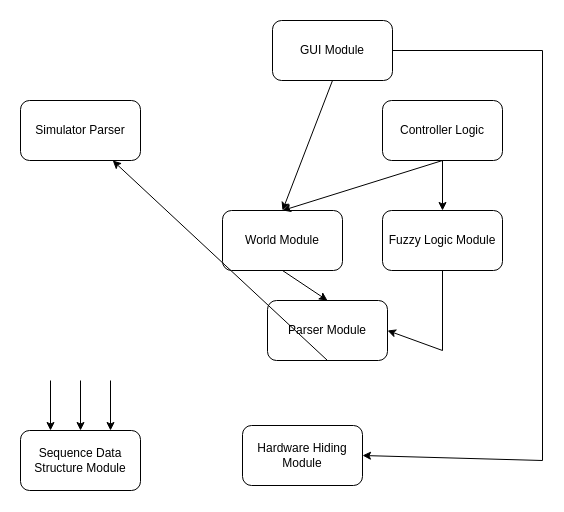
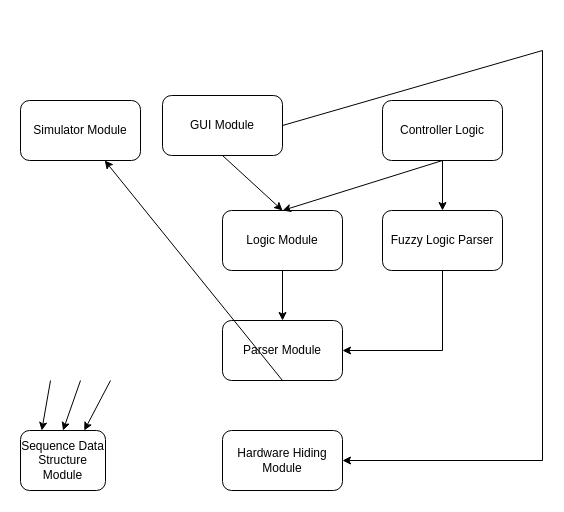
(333, 51) -> (223, 126)
(81, 131) -> (81, 131)
(283, 241) -> (283, 241)
(443, 241) -> (443, 241)
(328, 331) -> (283, 351)
(303, 456) -> (283, 461)
(81, 461) -> (63, 461)
